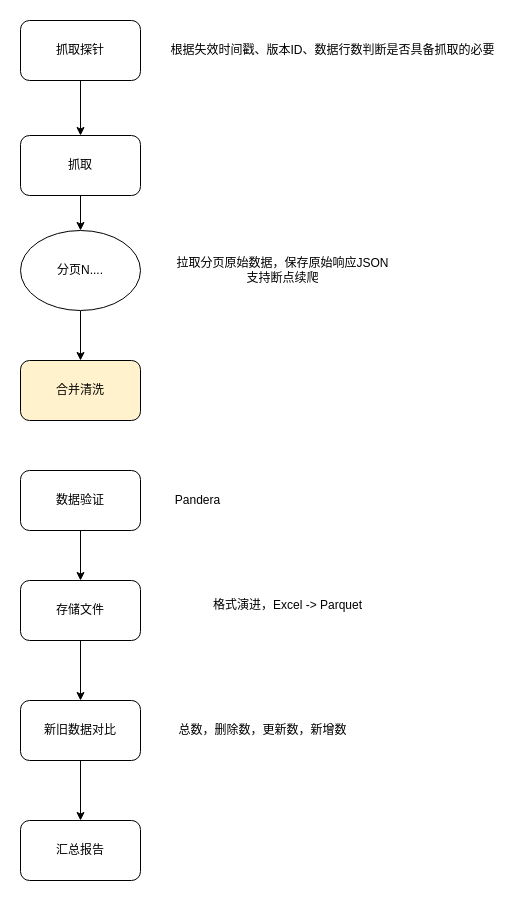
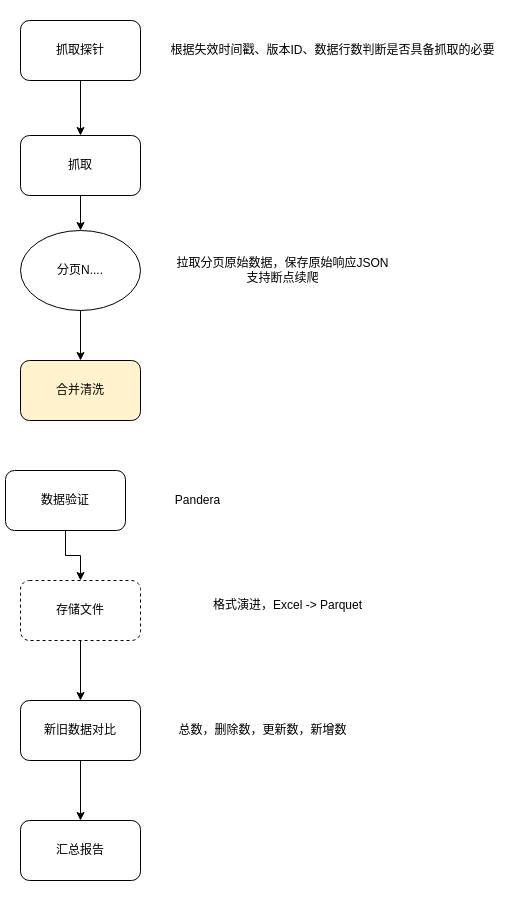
(81, 501) -> (66, 501)
(81, 611) -> (81, 611)
